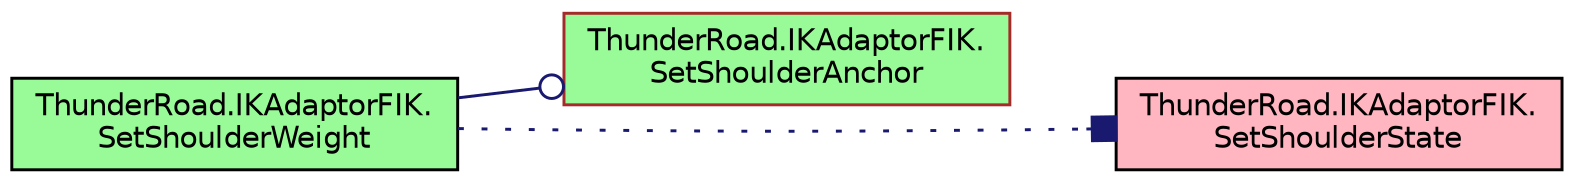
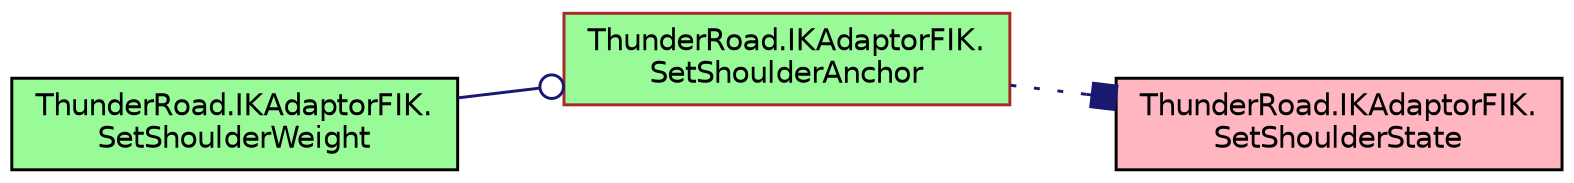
(772, 131) -> (1048, 90)
